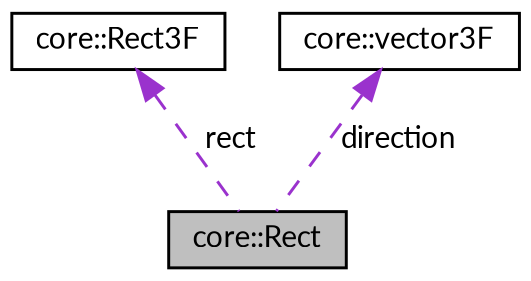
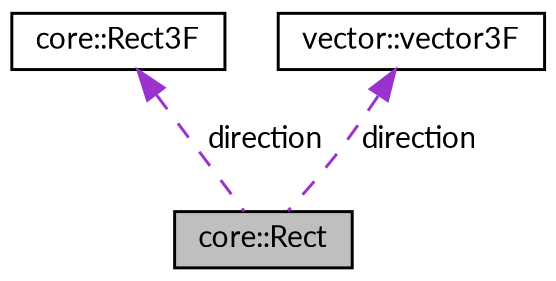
(400, 41) -> (411, 41)
(228, 141) -> (262, 141)
